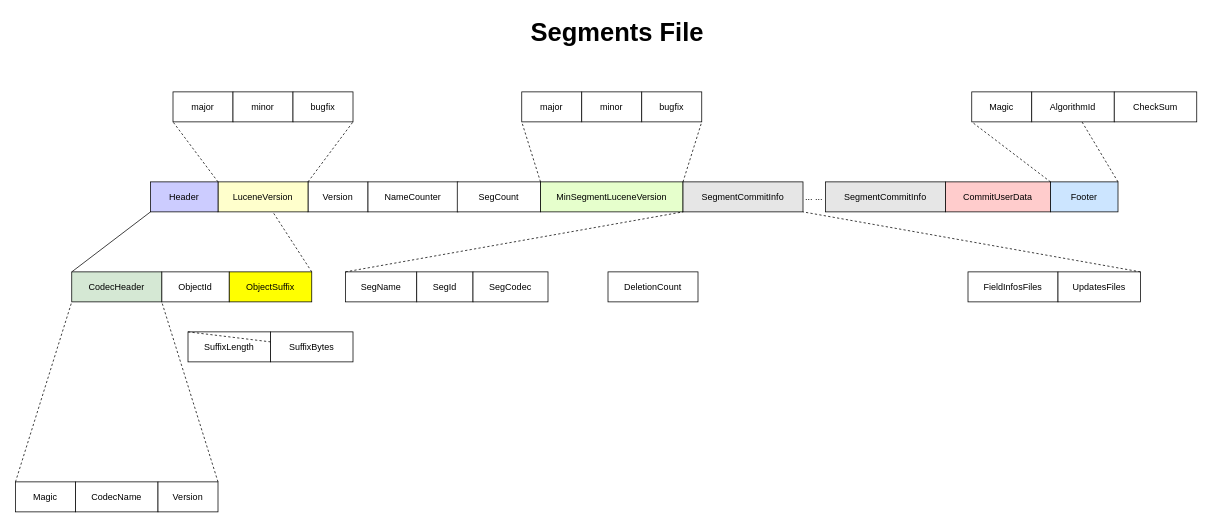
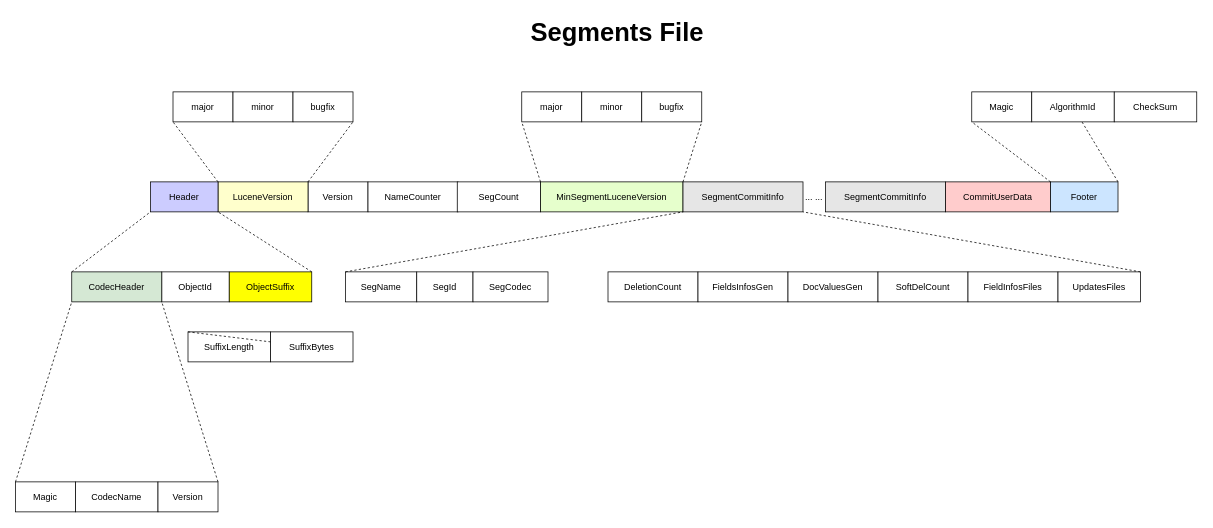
(291, 241) -> (263, 241)
(111, 242) -> (111, 242)
none -> (743, 287)
none -> (833, 287)
none -> (923, 287)
